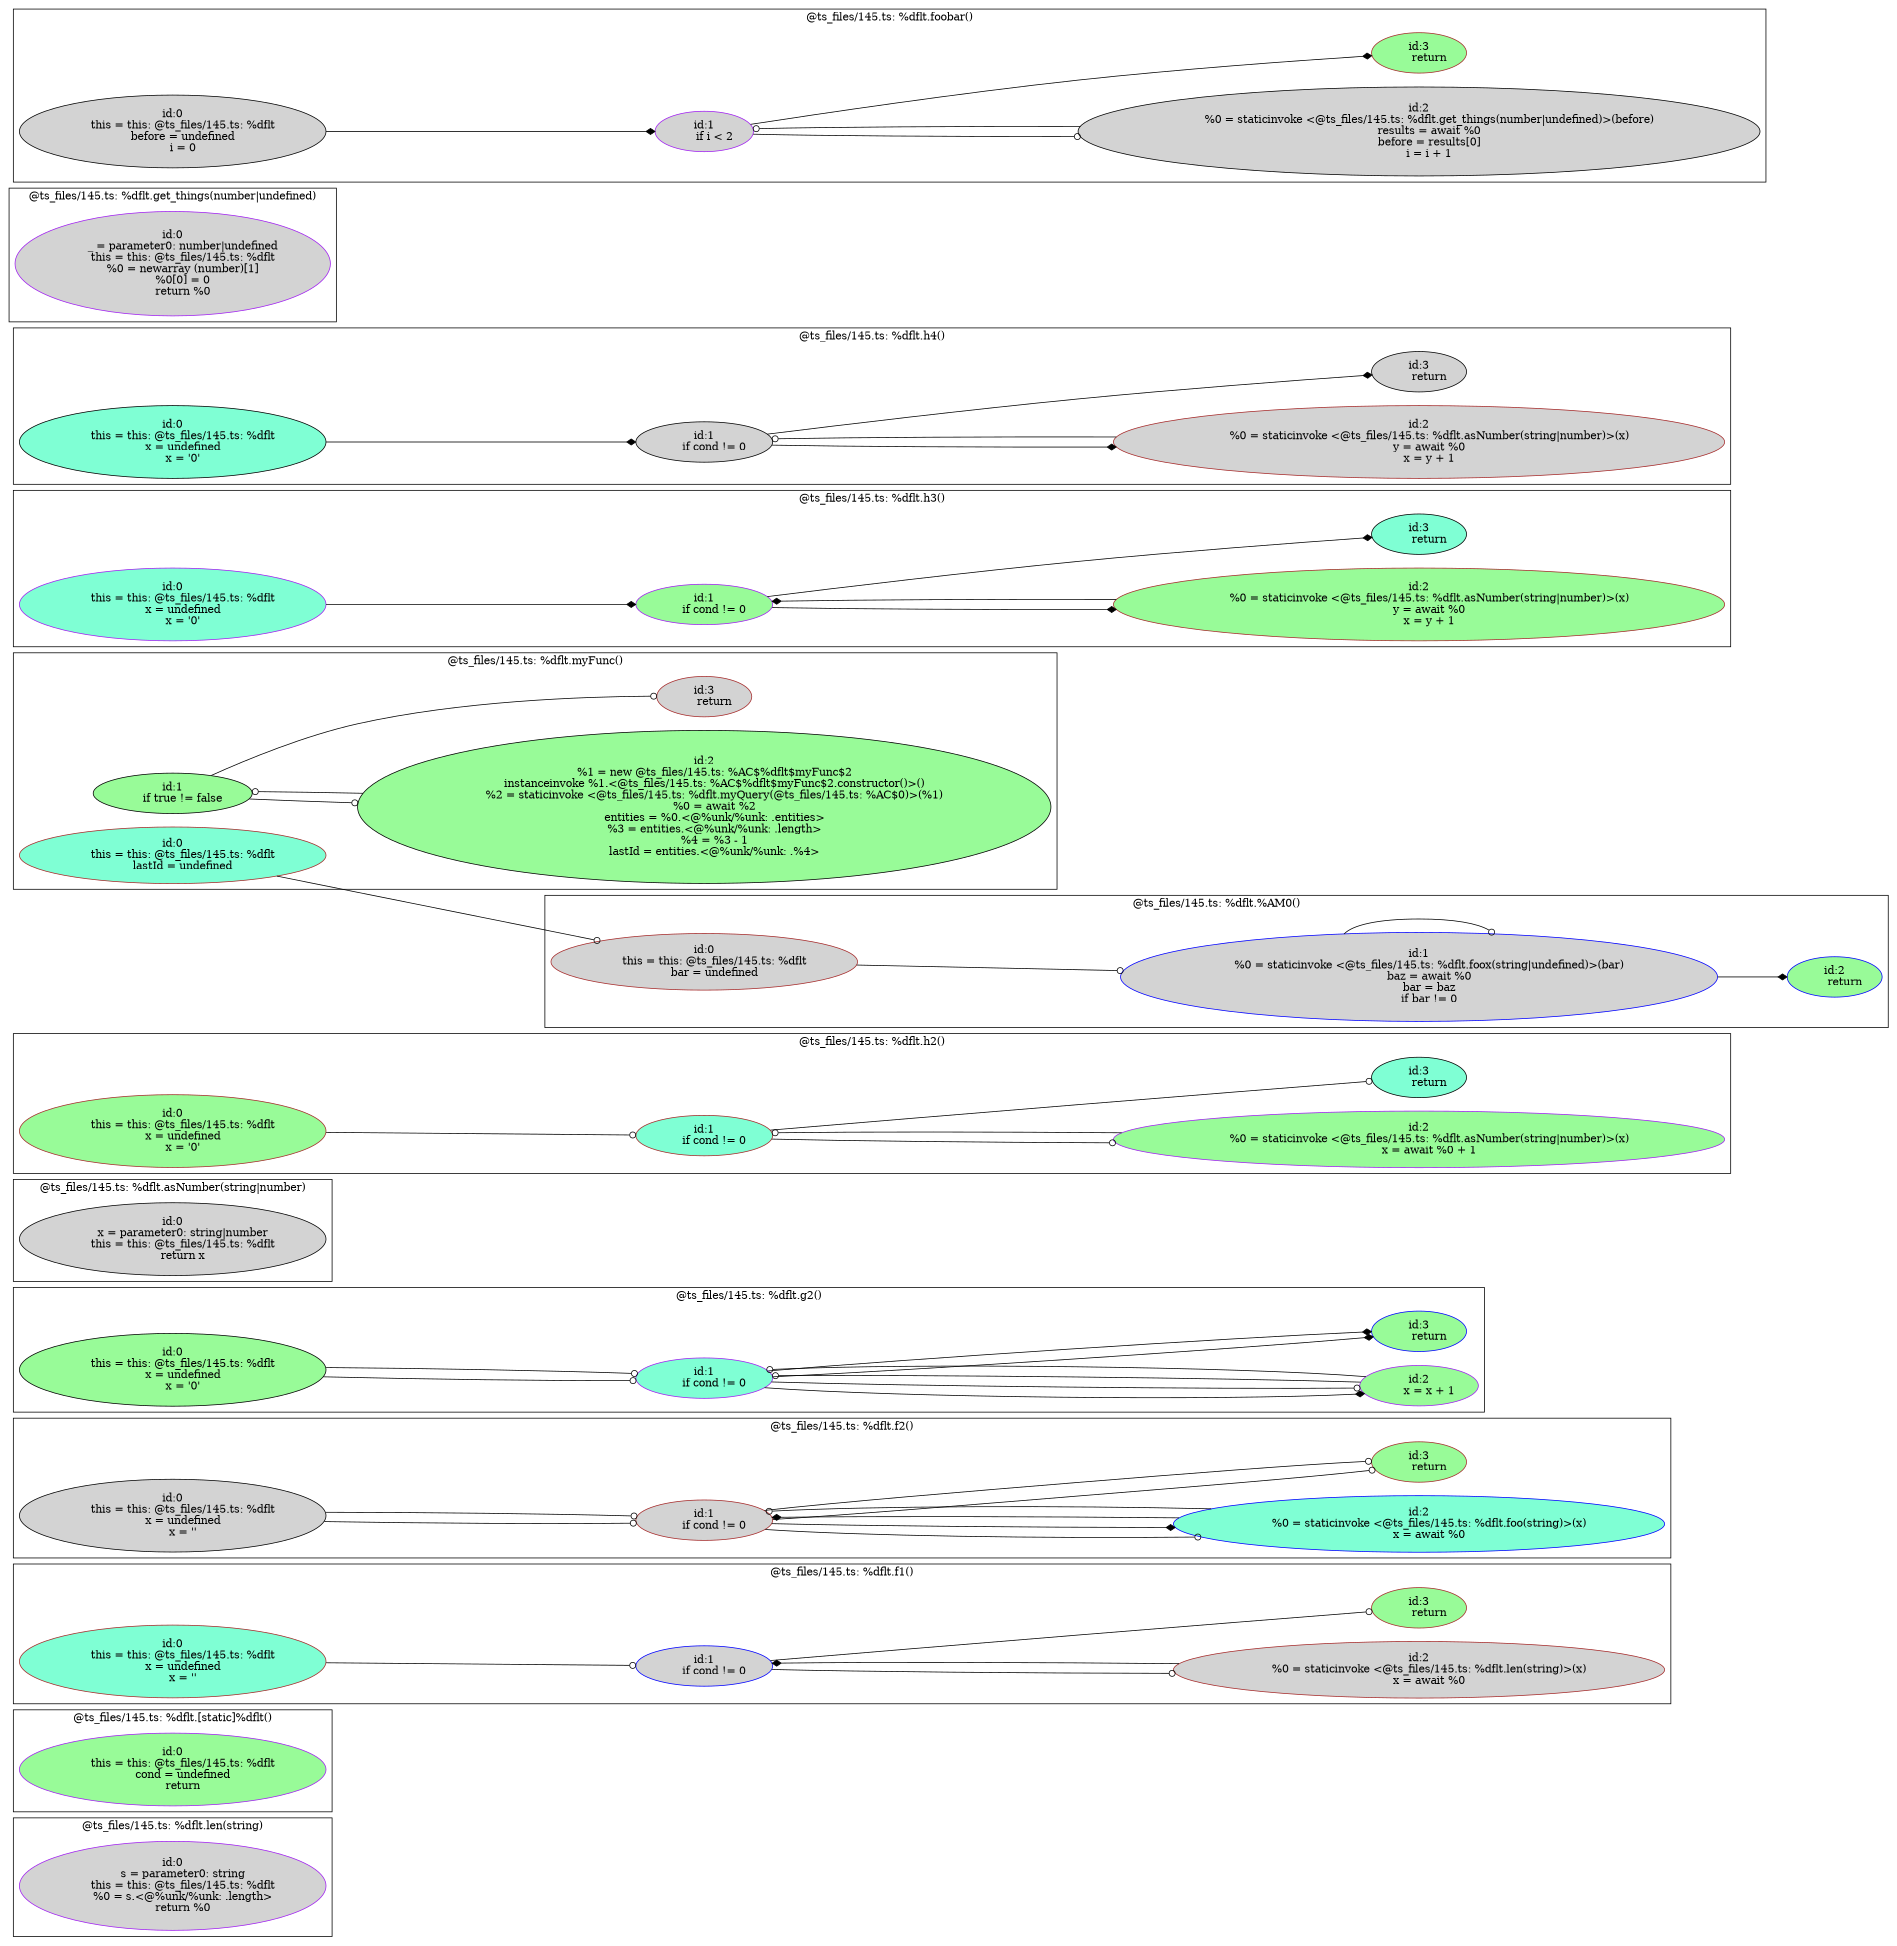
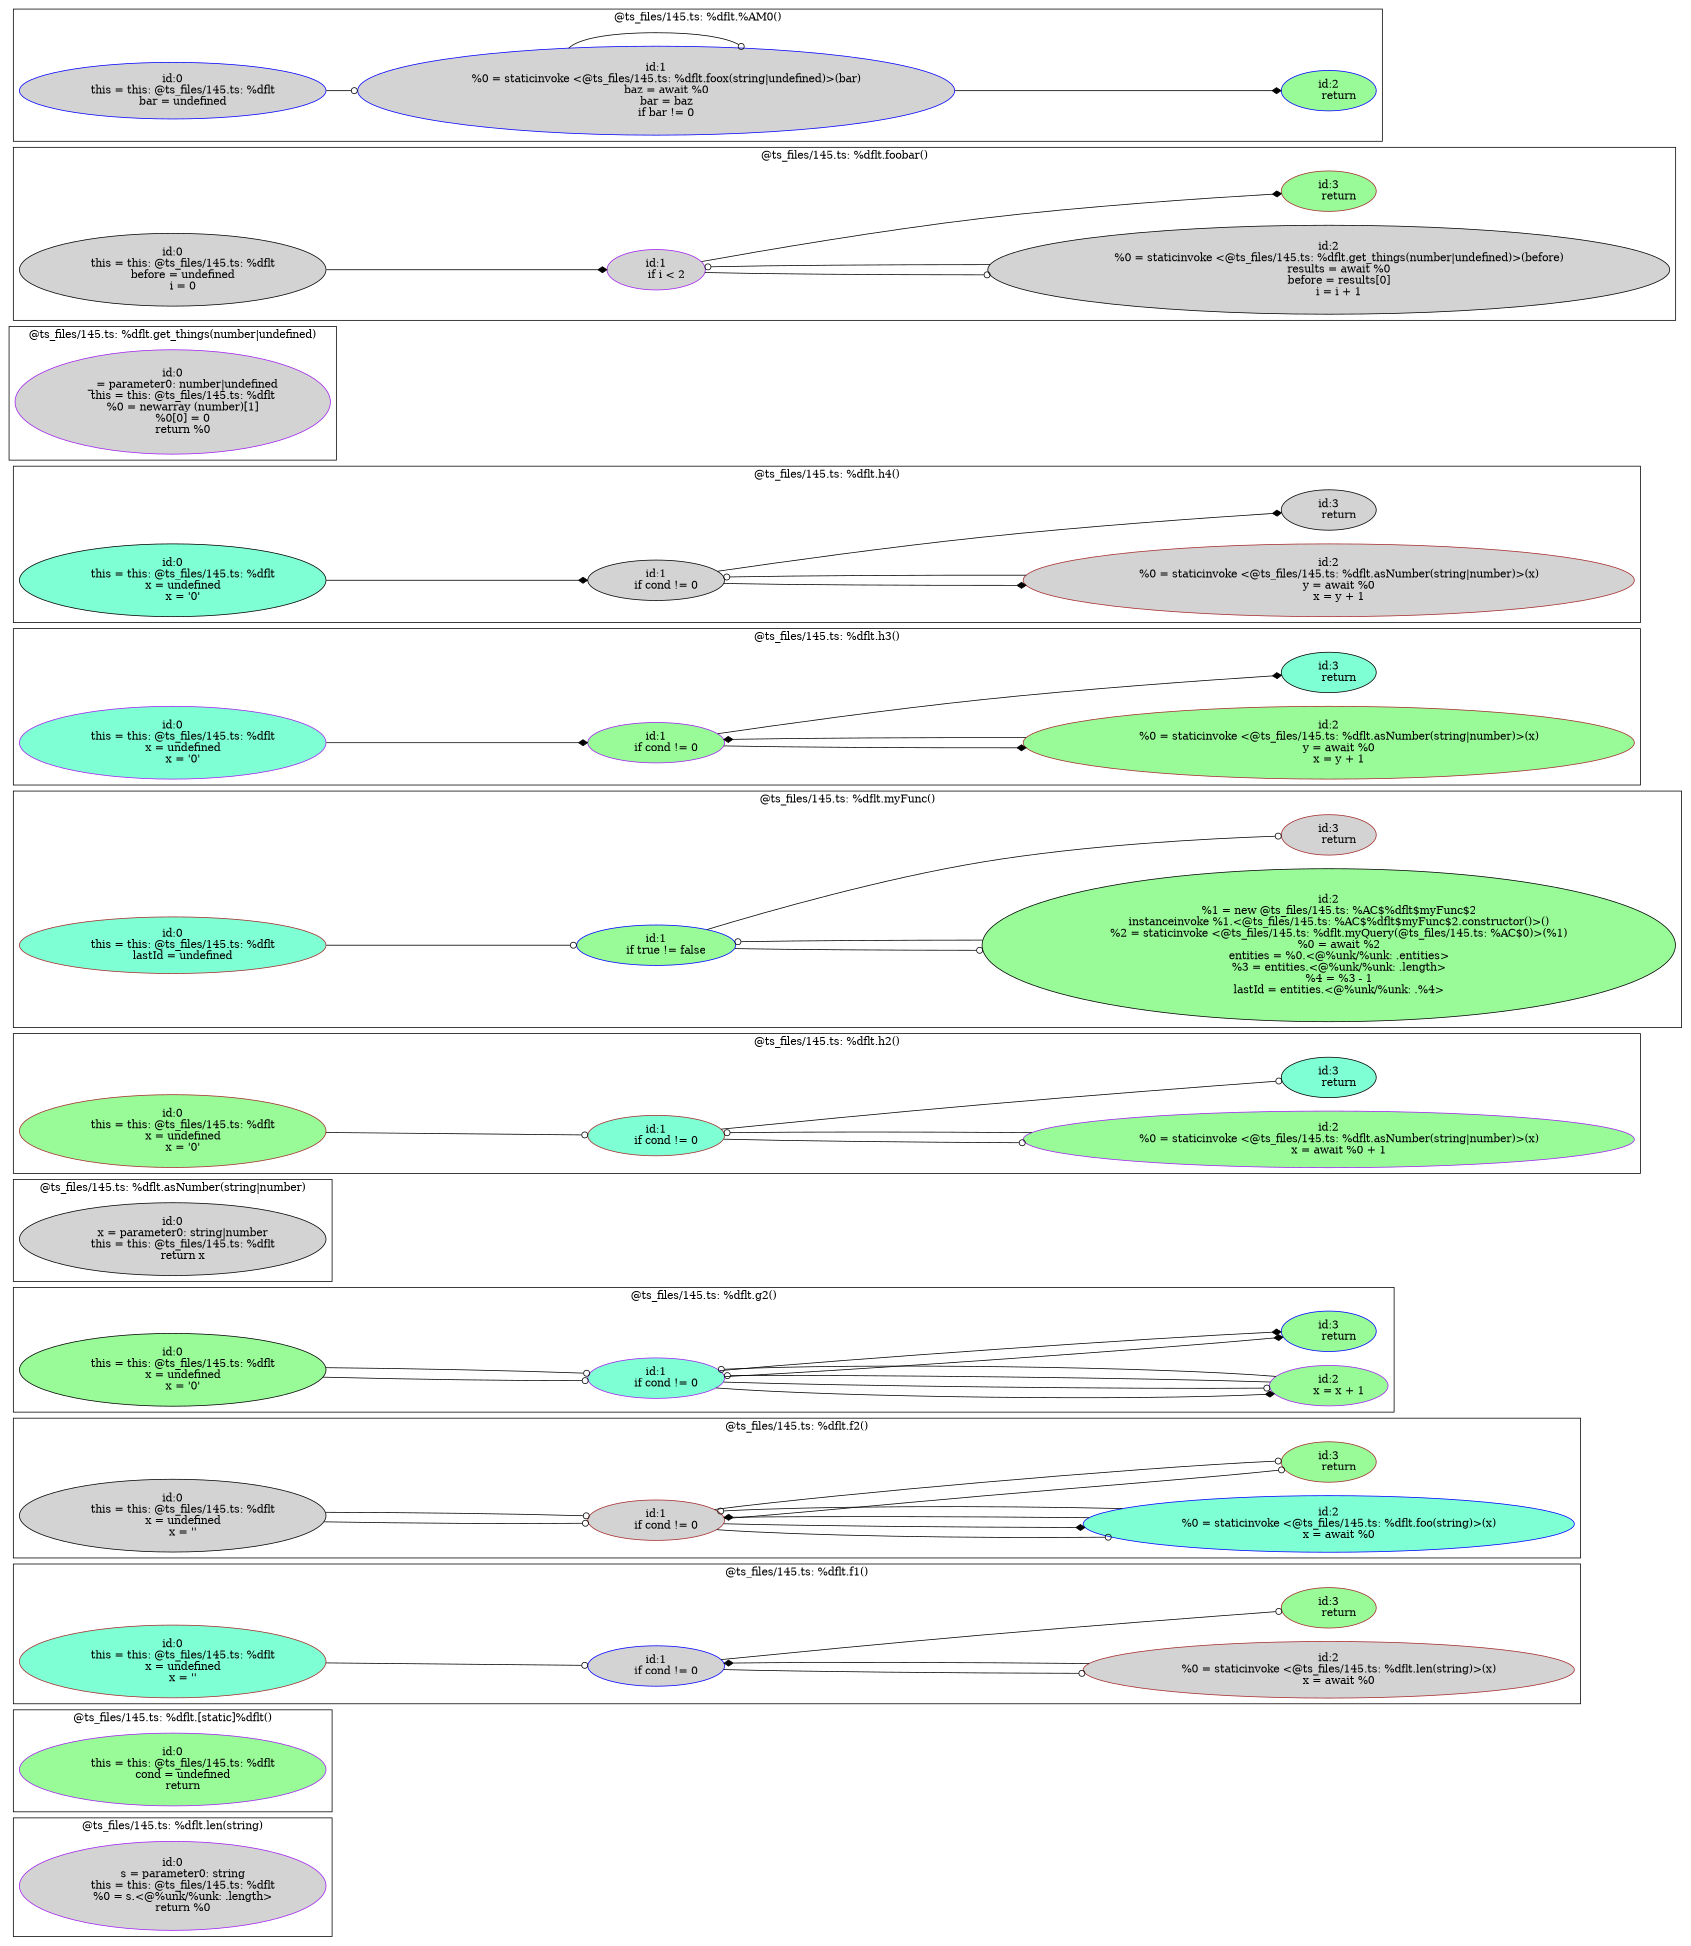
(173, 793) -> (656, 945)
(435, 908) -> (448, 945)
(704, 962) -> (173, 91)
